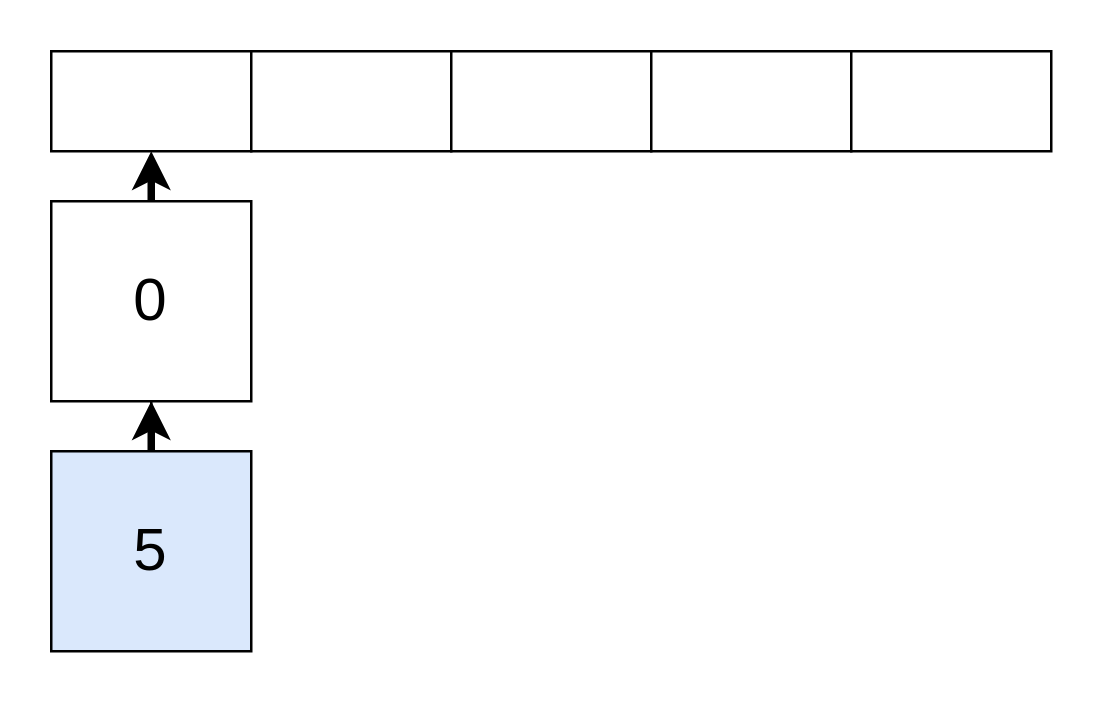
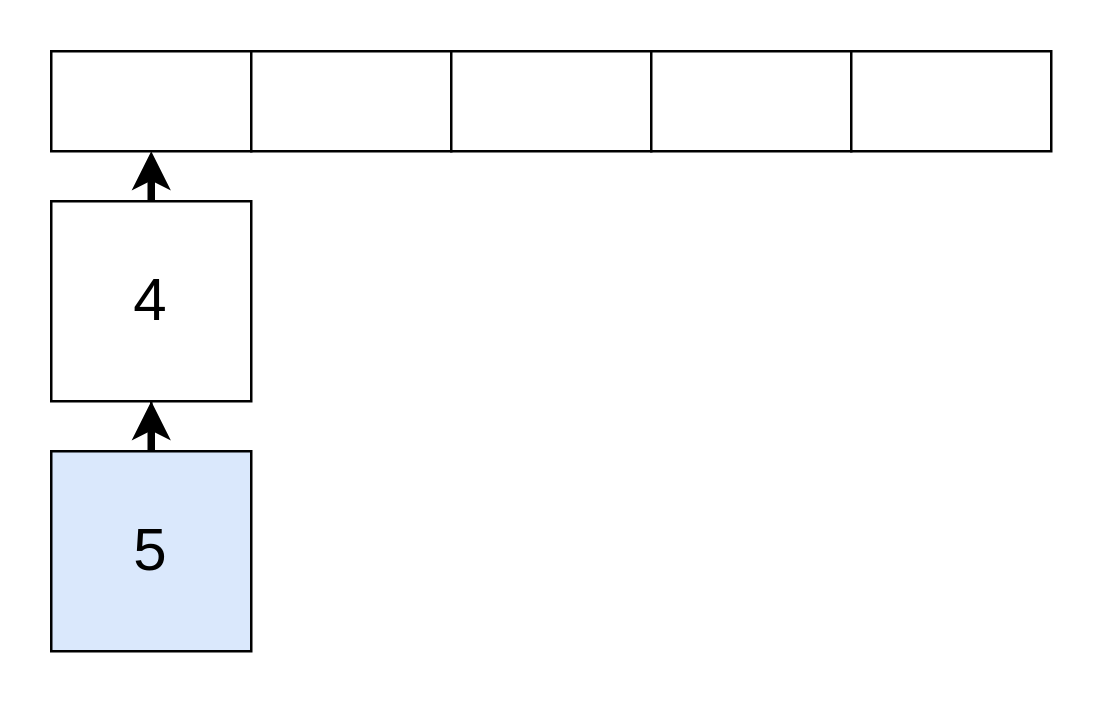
(151, 301) -> (151, 301)
